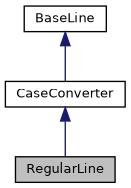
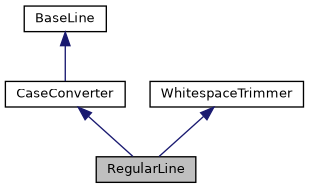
none -> (227, 94)
